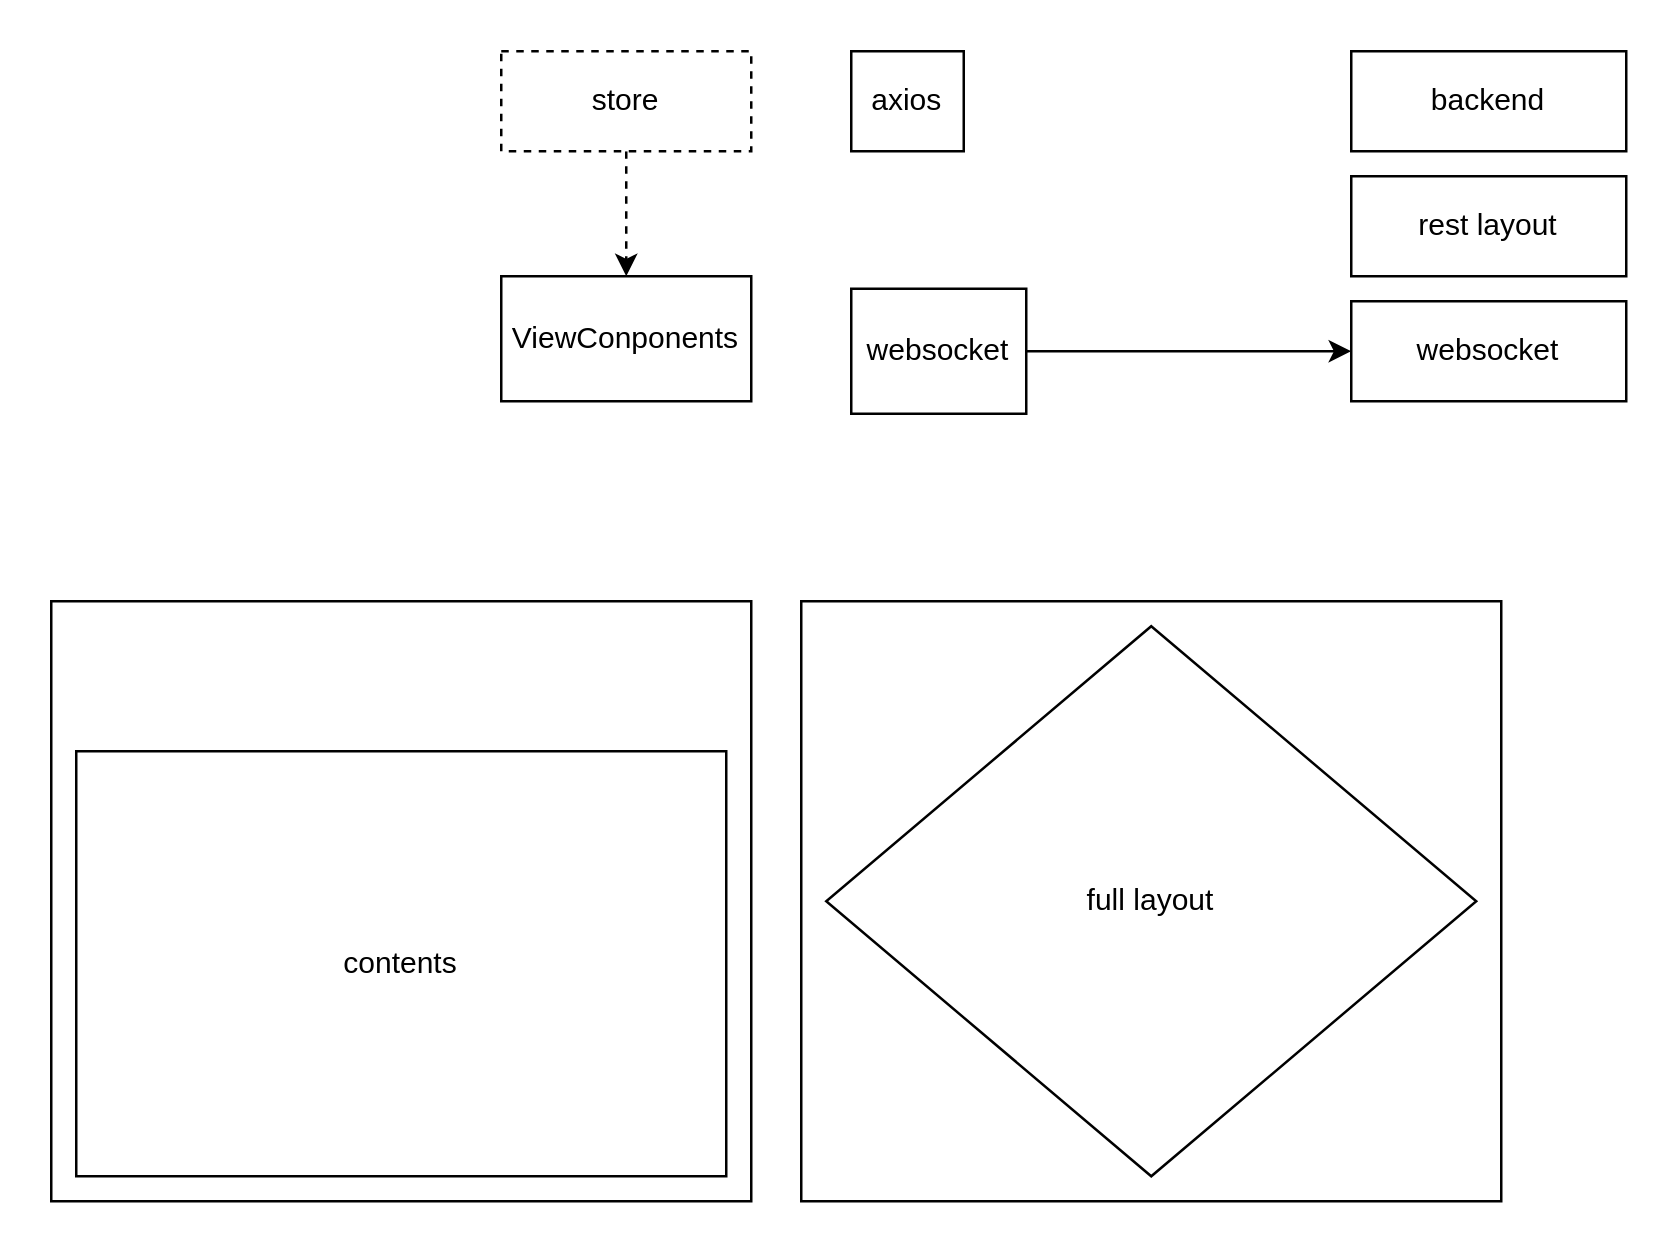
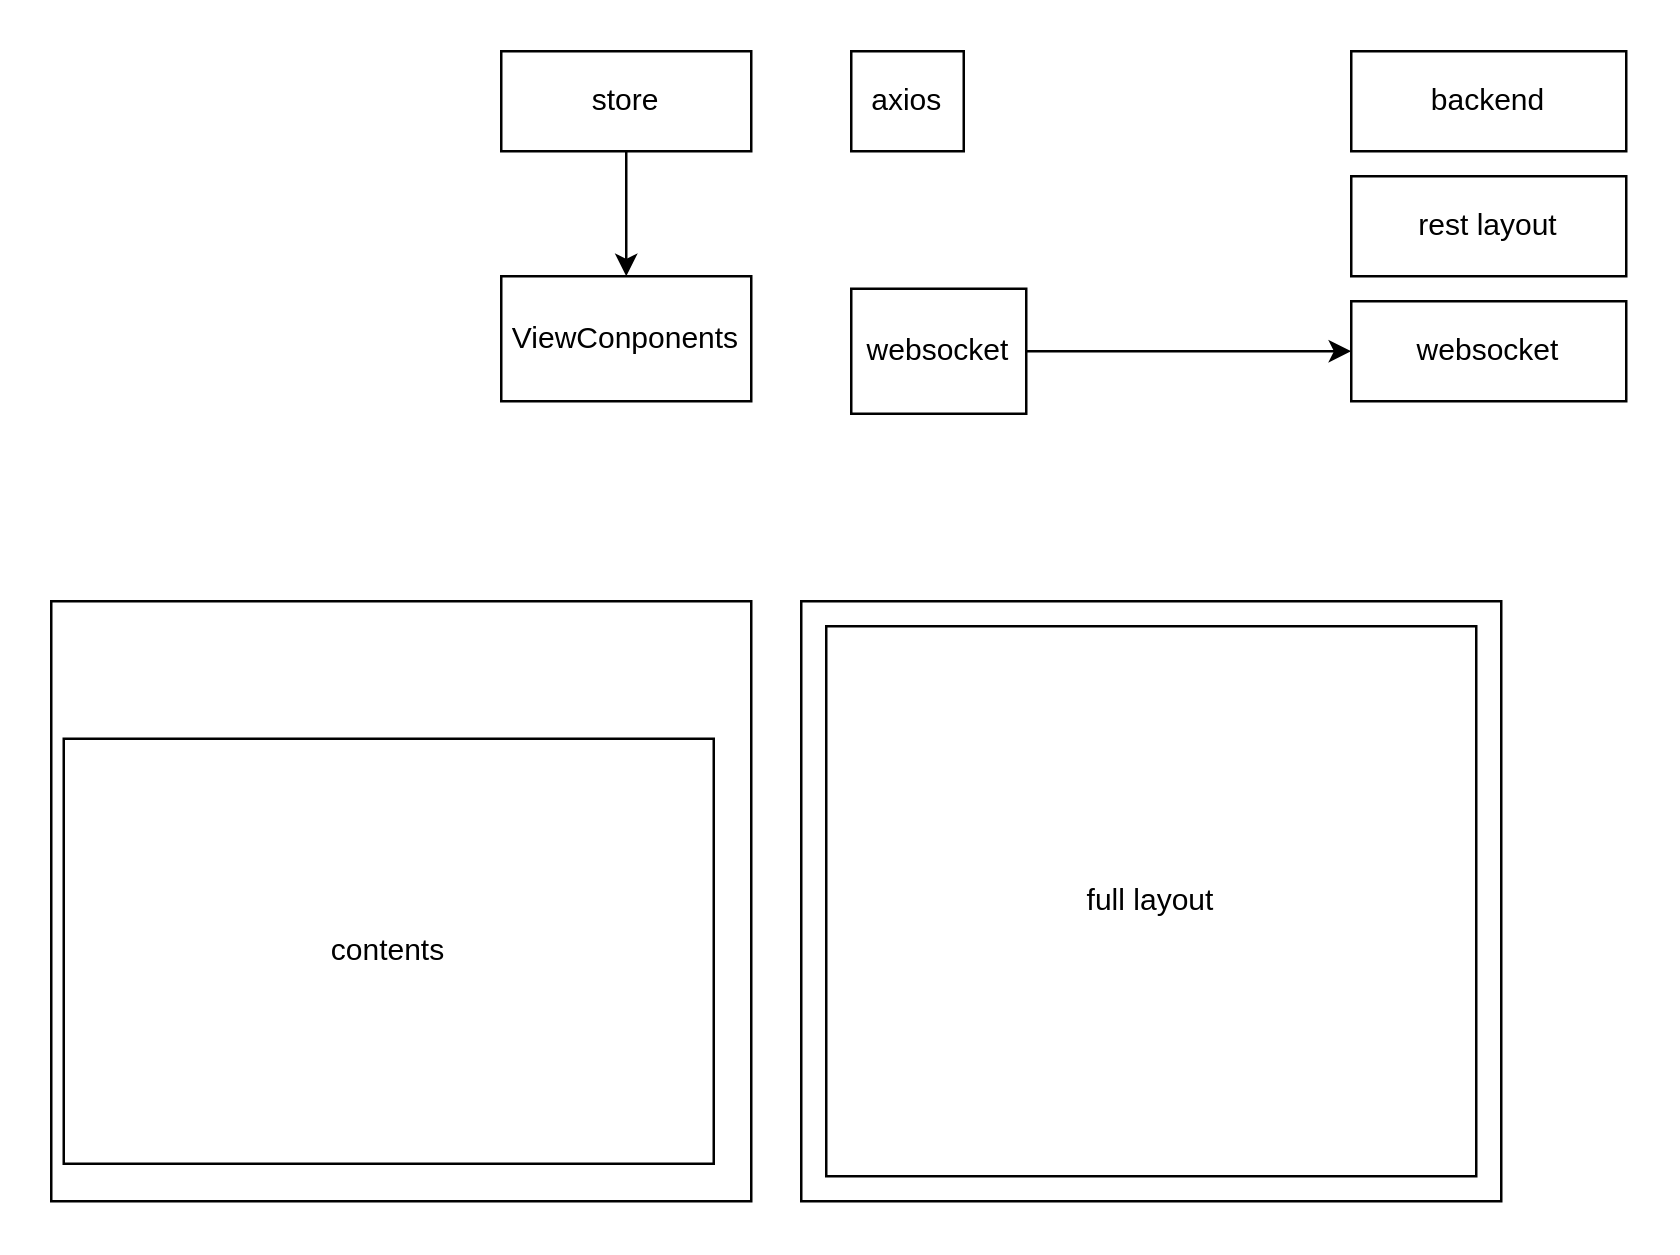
(626, 101) -> (626, 101)
(626, 204) -> (626, 204)
(1151, 901) -> (1151, 901)
(401, 964) -> (389, 951)
